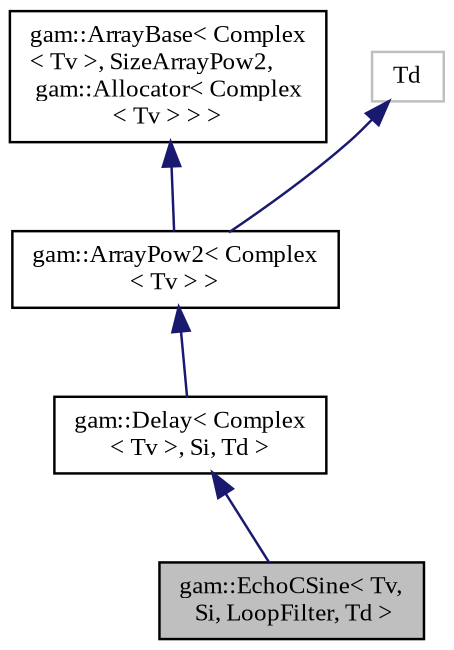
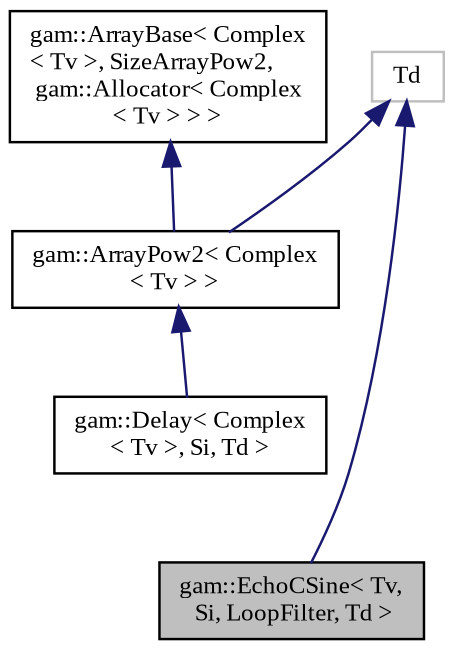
(248, 529) -> (377, 349)
